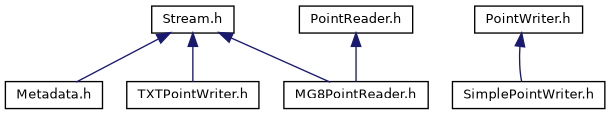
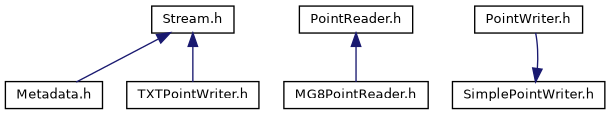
(281, 60) -> none
(520, 64) -> (538, 51)
